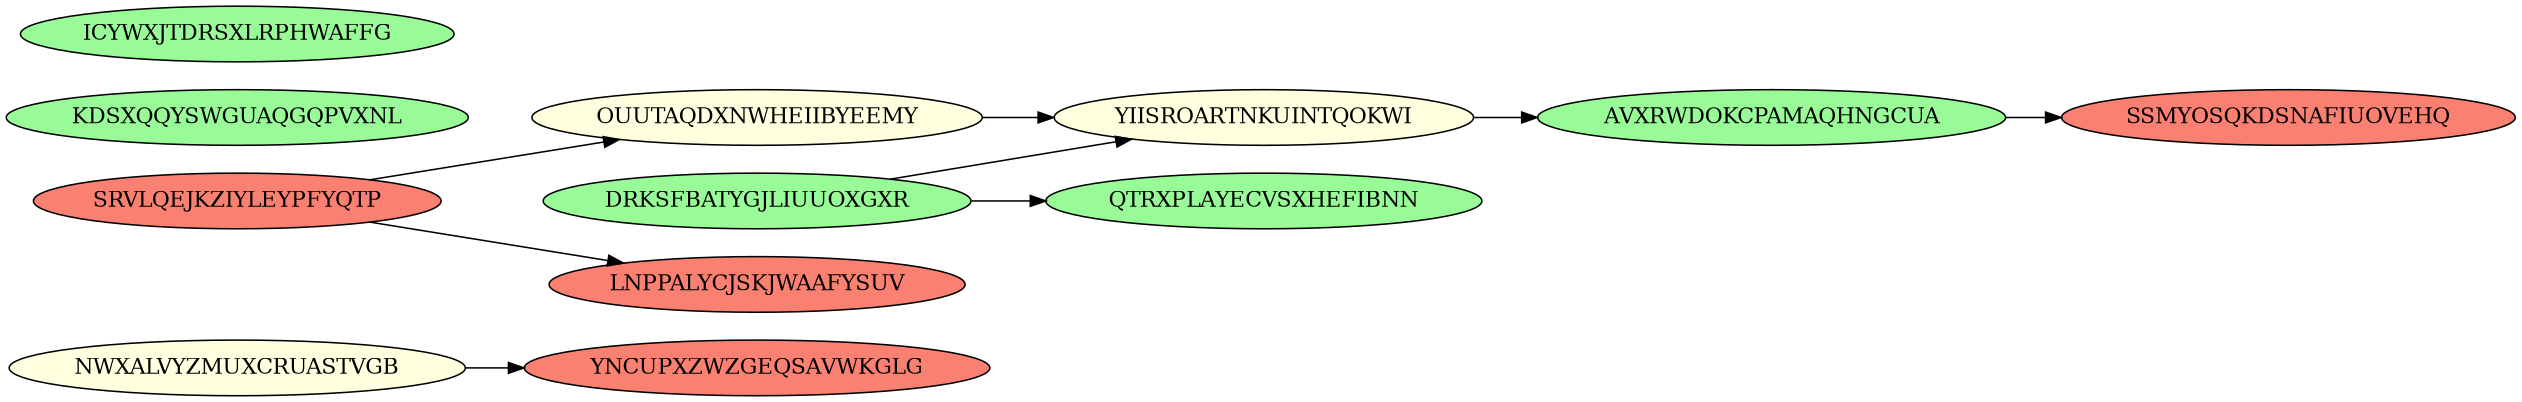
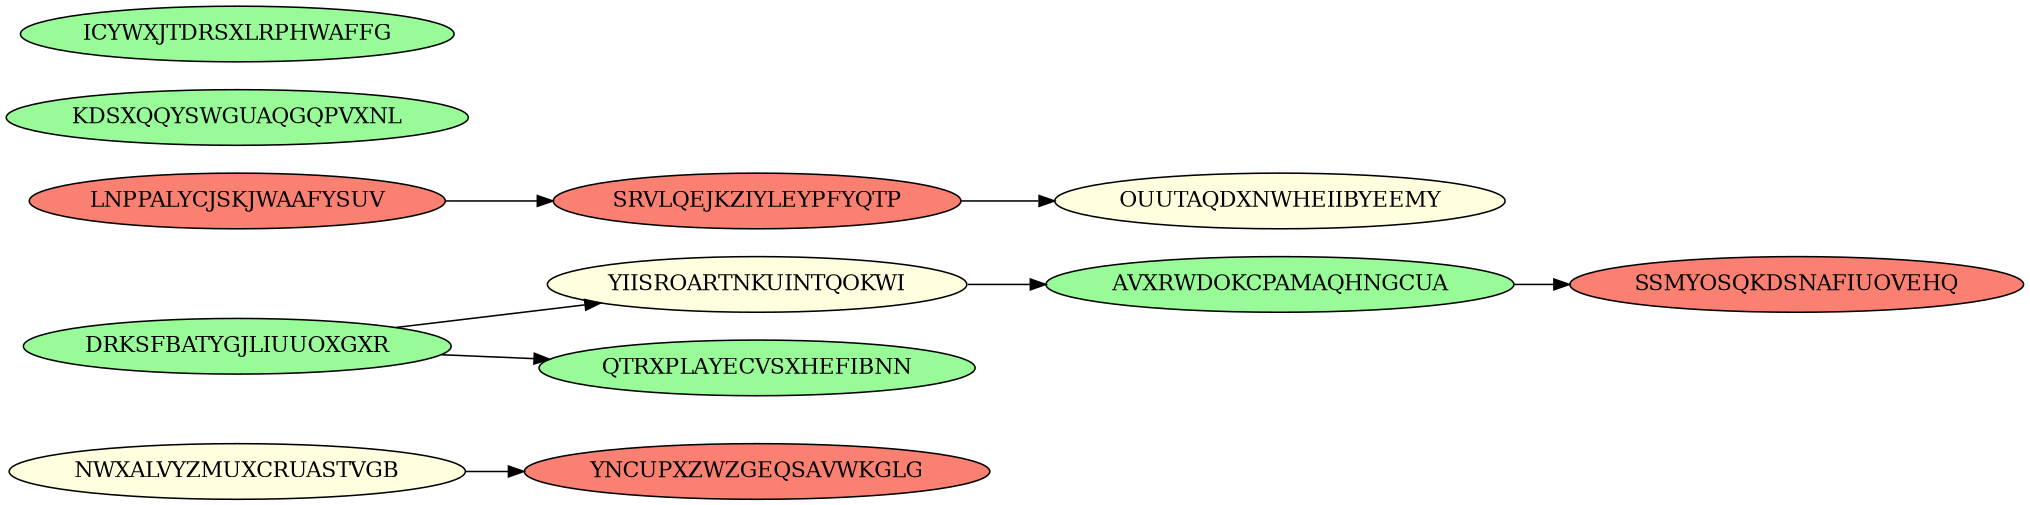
(1010, 117) -> none
(489, 241) -> (491, 201)
